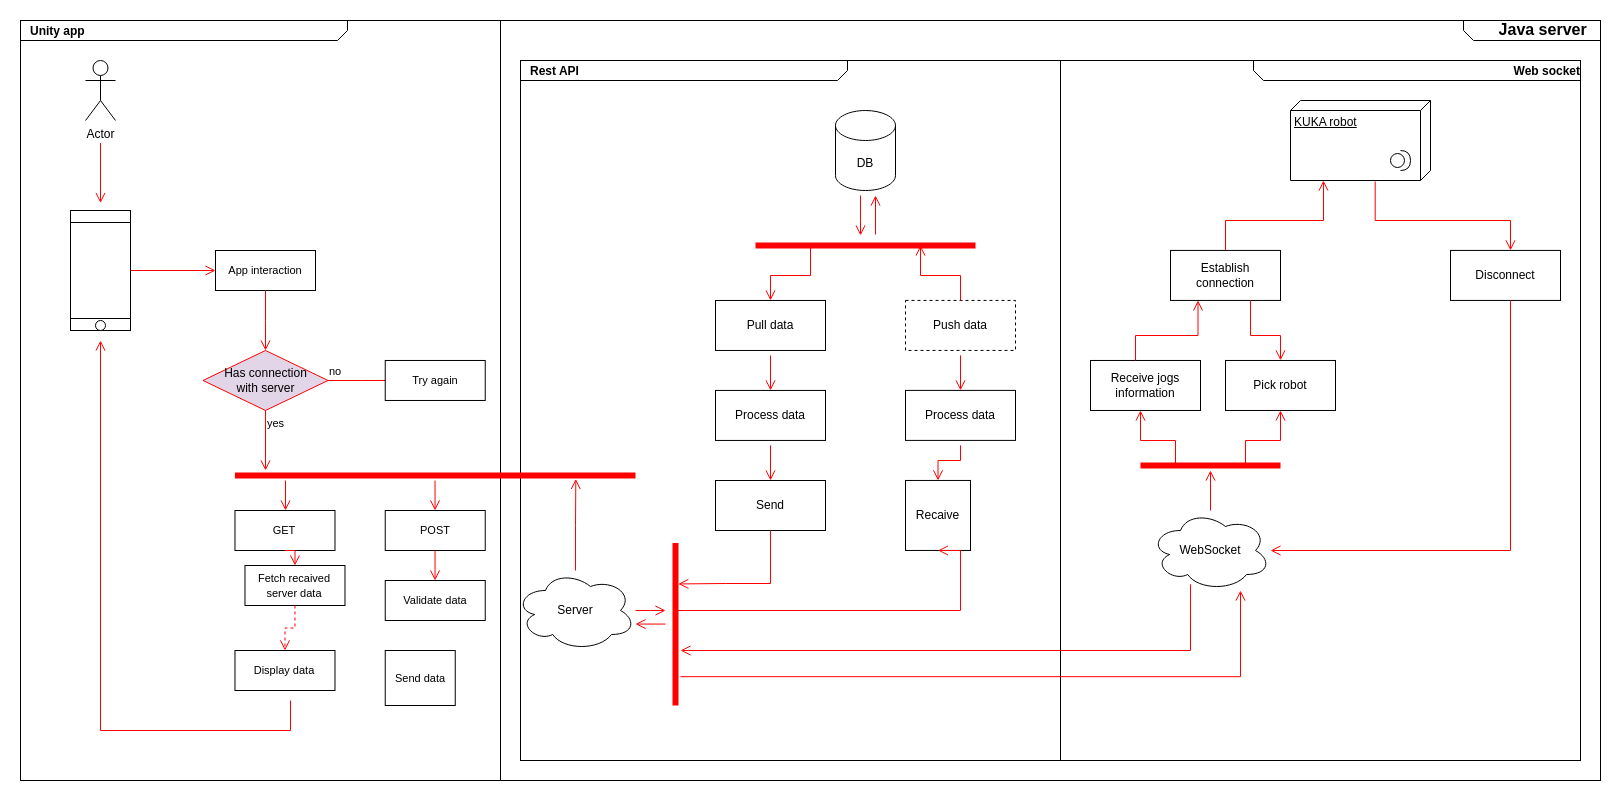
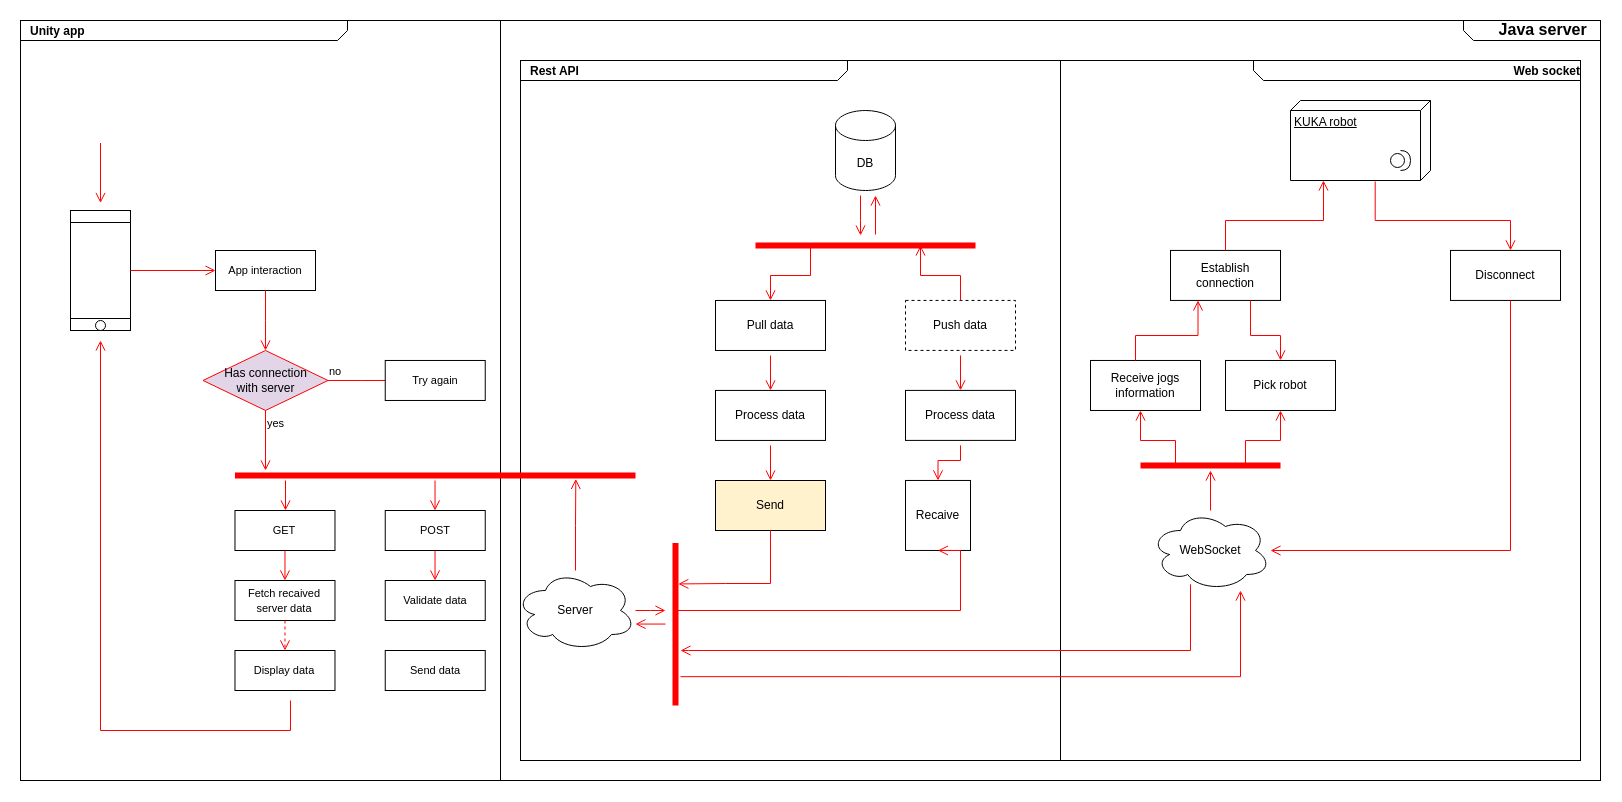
(101, 91) -> none
(771, 506) -> (771, 506)
(295, 586) -> (285, 601)
(420, 678) -> (435, 671)
